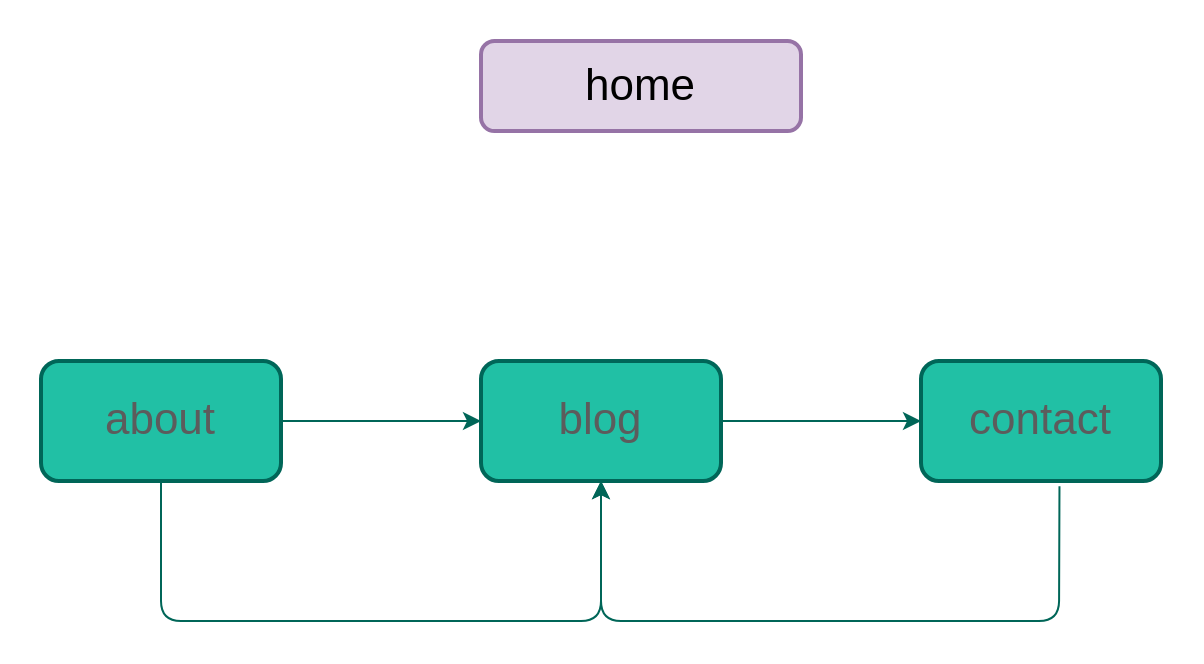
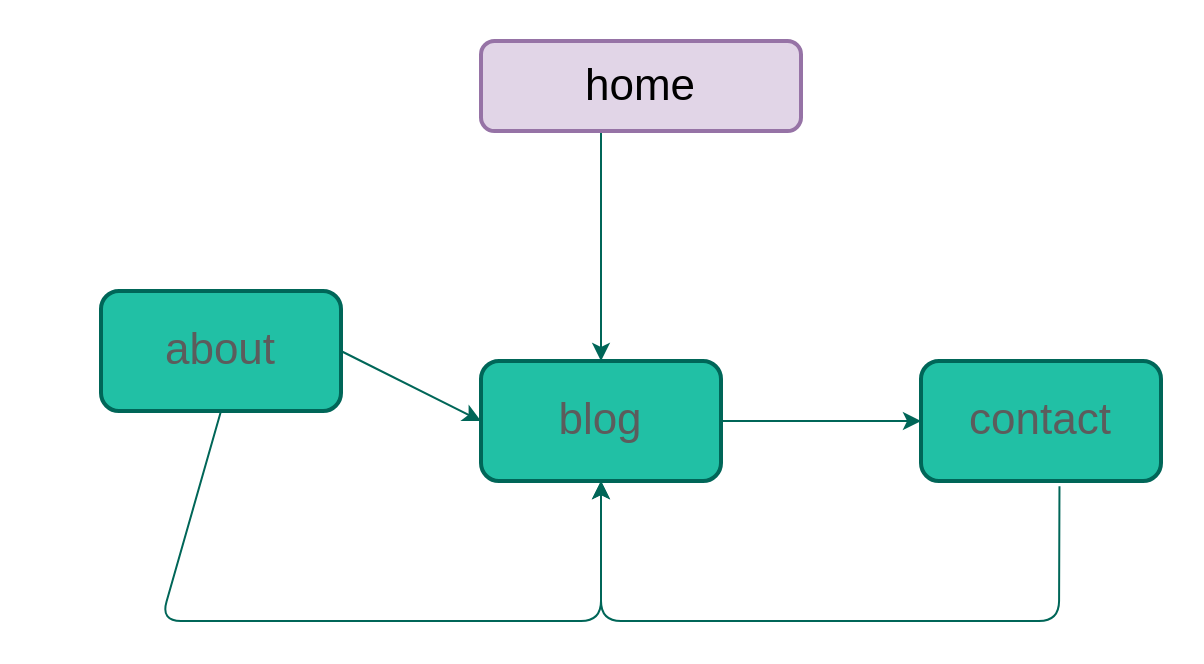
none -> (601, 239)
(161, 421) -> (221, 351)
